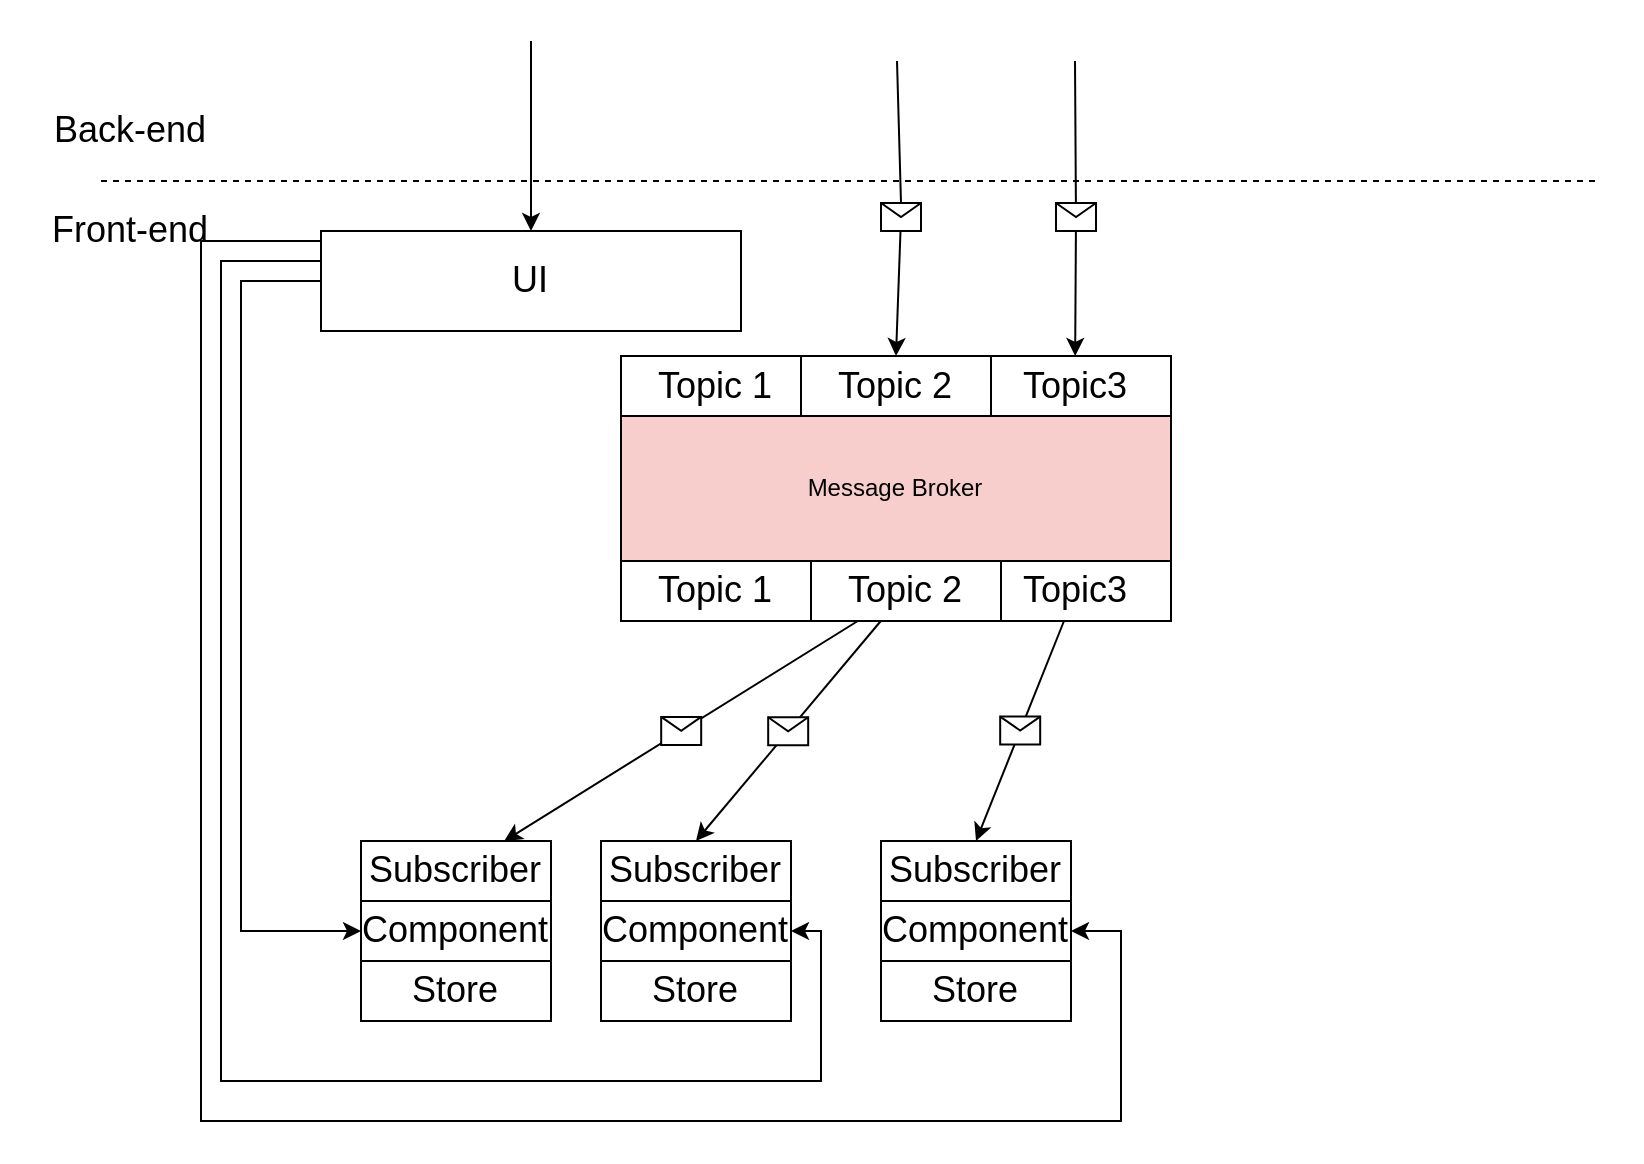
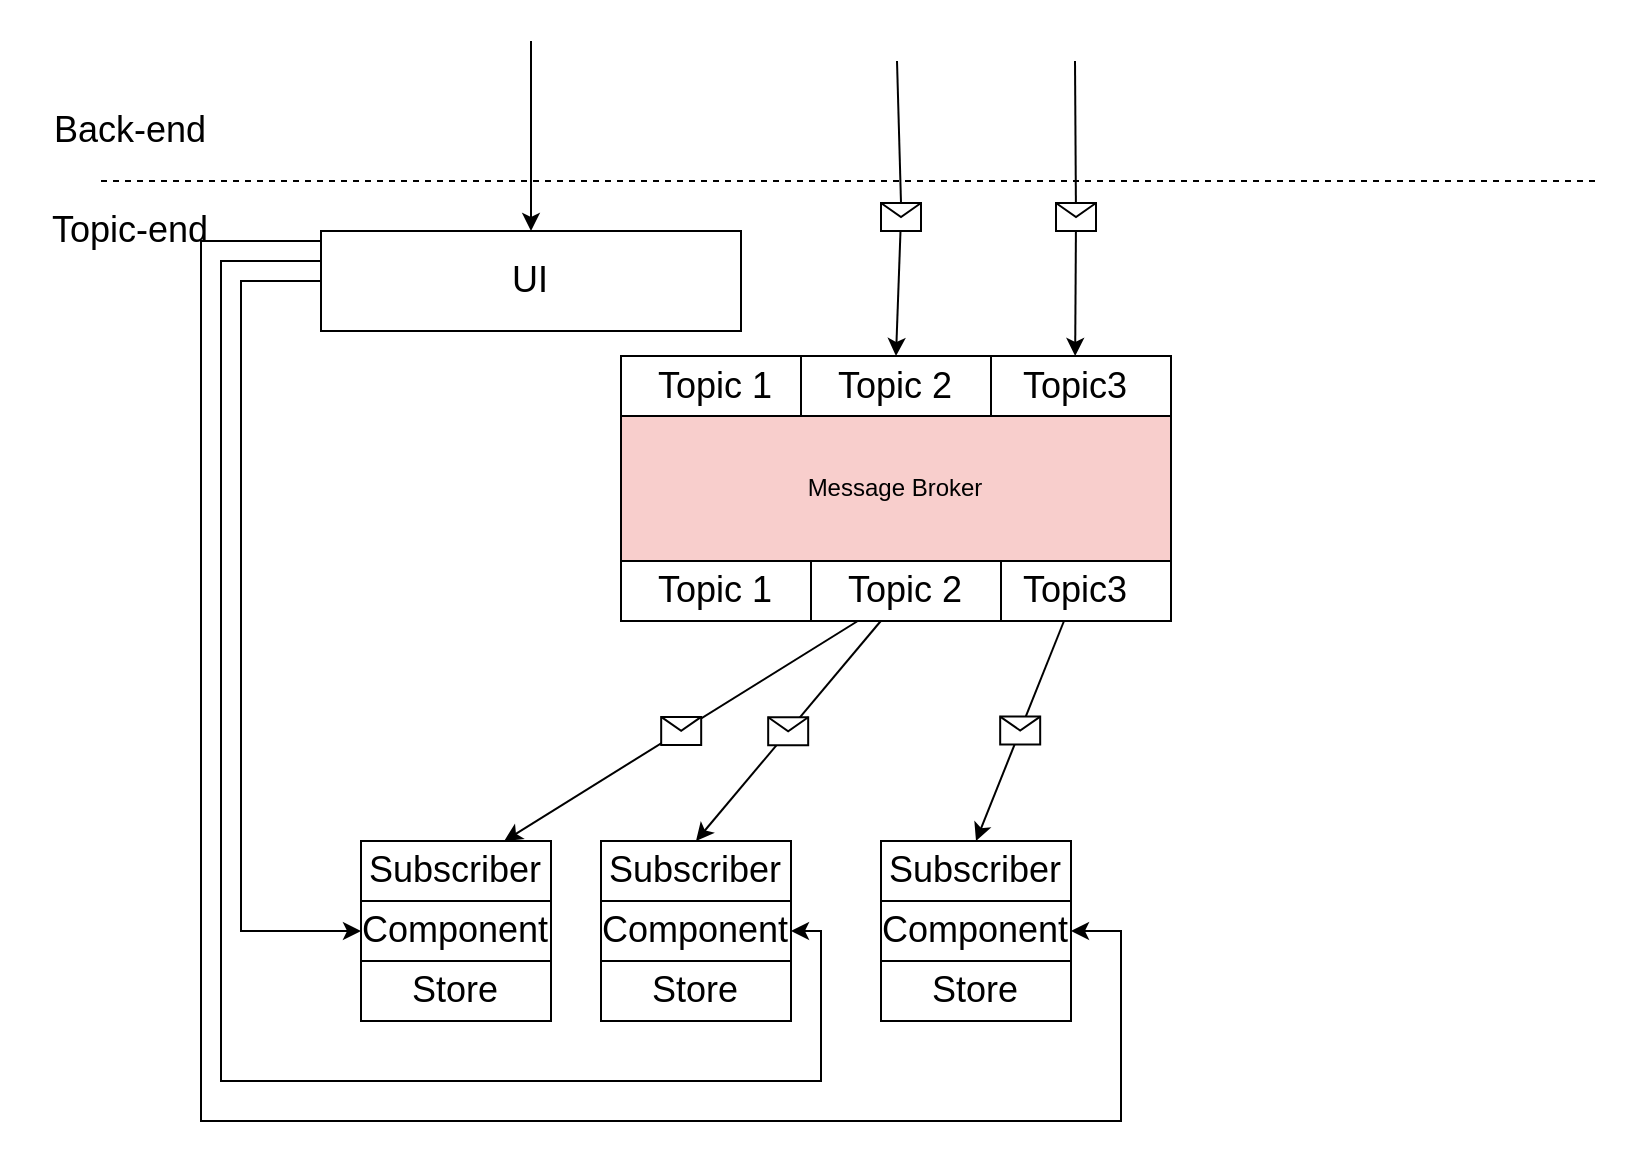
(131, 231) -> (131, 231)
